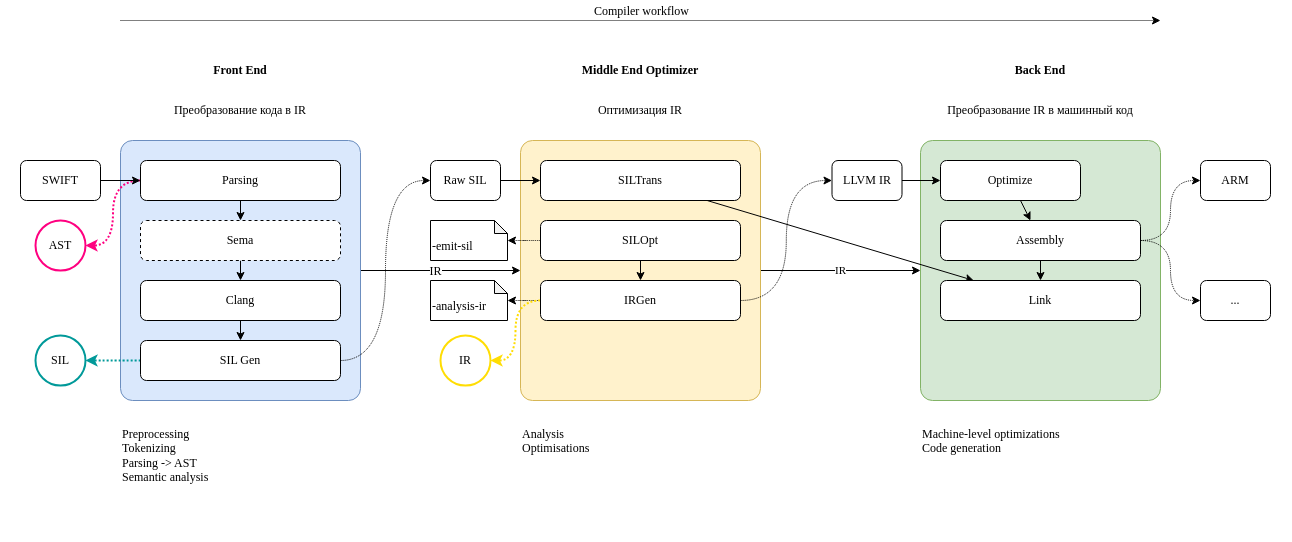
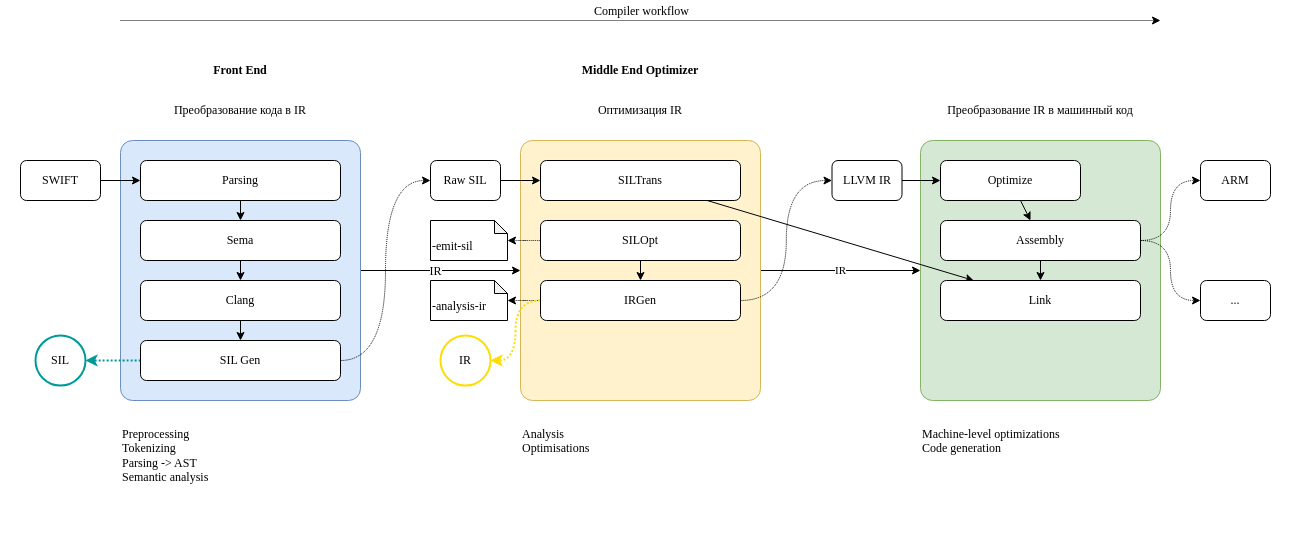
(1041, 71) -> none
(113, 213) -> none
(241, 241) -> (241, 241)
(61, 246) -> none
